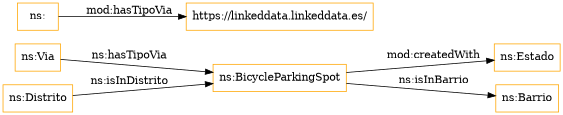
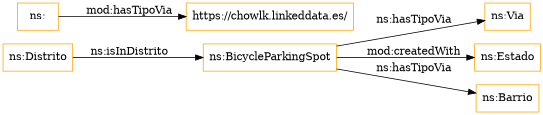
(280, 17) -> (270, 17)
(133, 66) -> (407, 34)
(434, 81) -> (414, 69)
